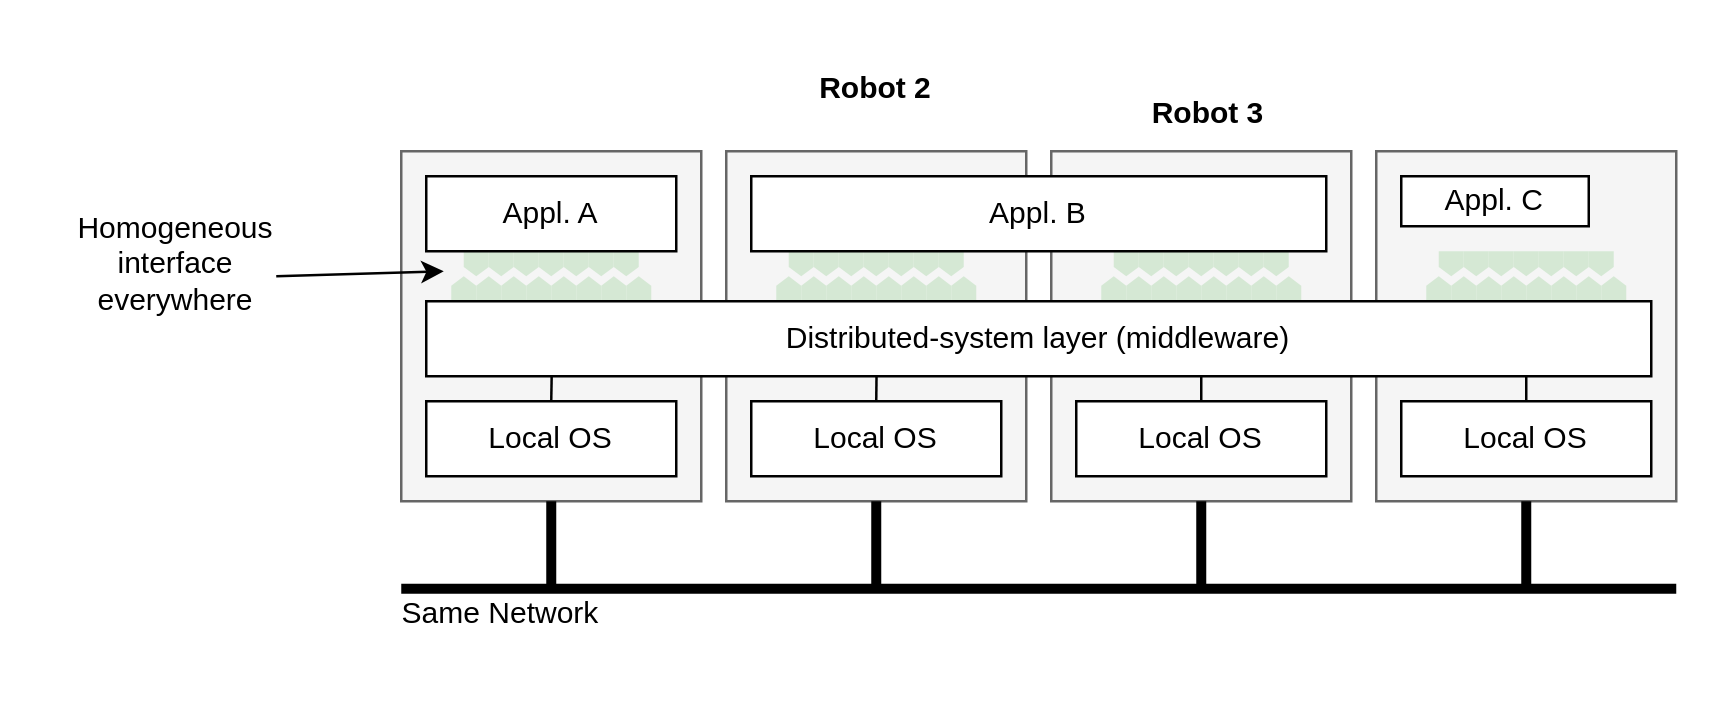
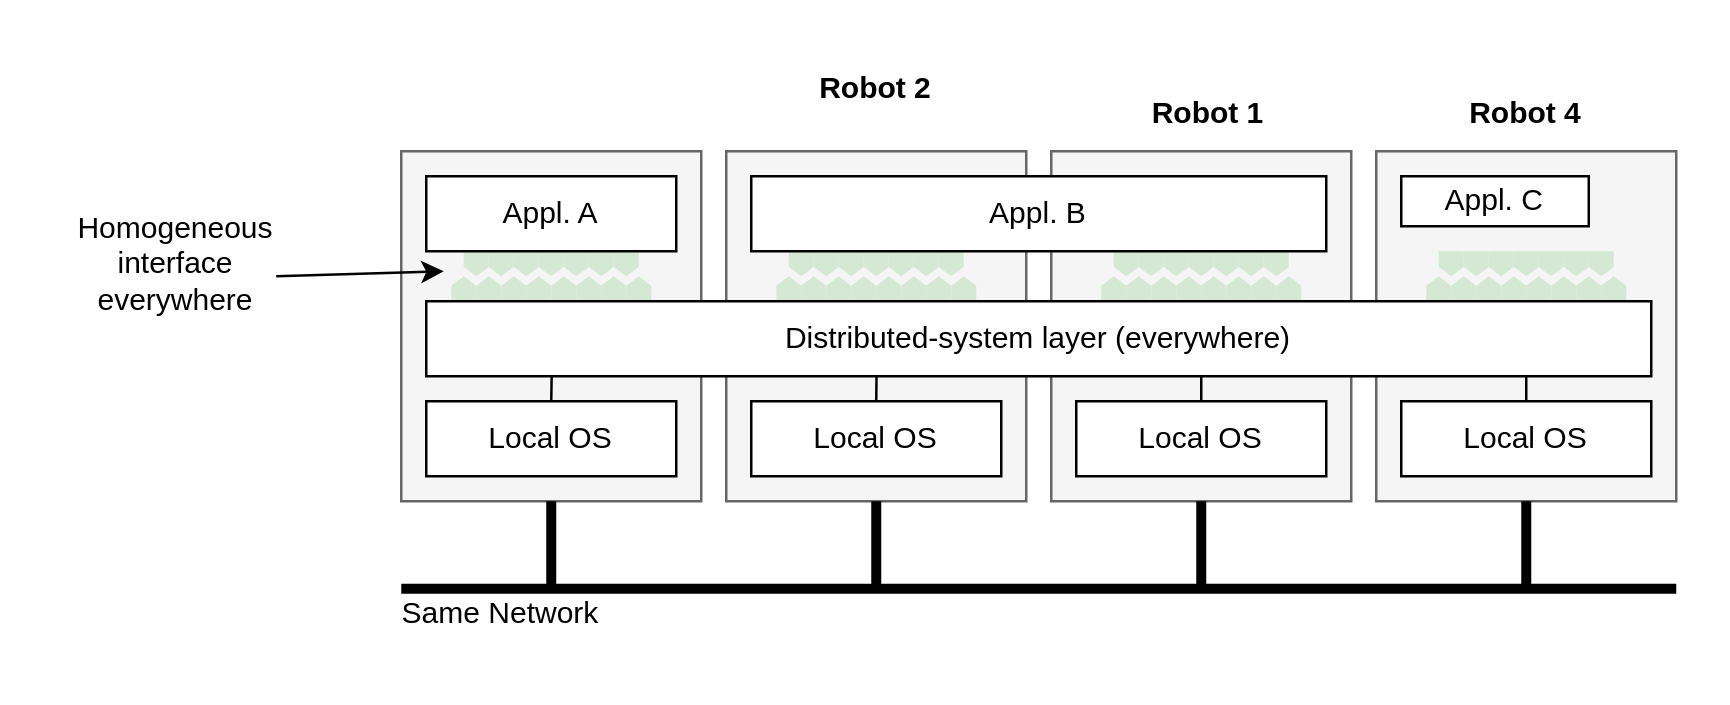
(1209, 114) -> (1209, 114)
none -> (1526, 114)
(1039, 339) -> (1039, 339)
